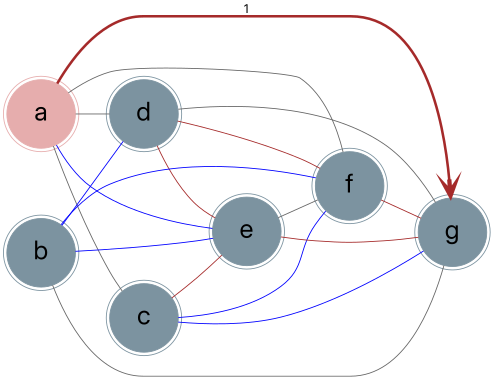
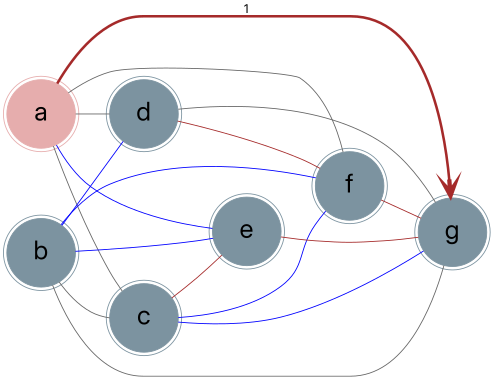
(181, 187) -> none
(298, 209) -> none
none -> (81, 305)
